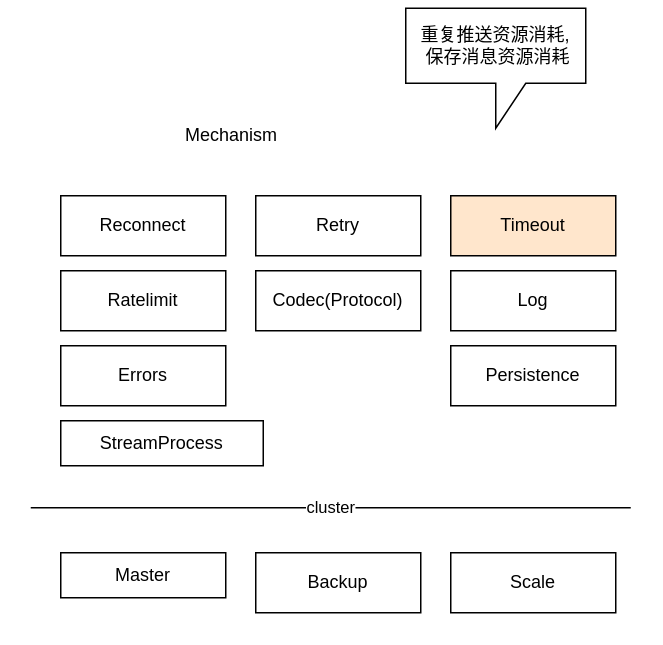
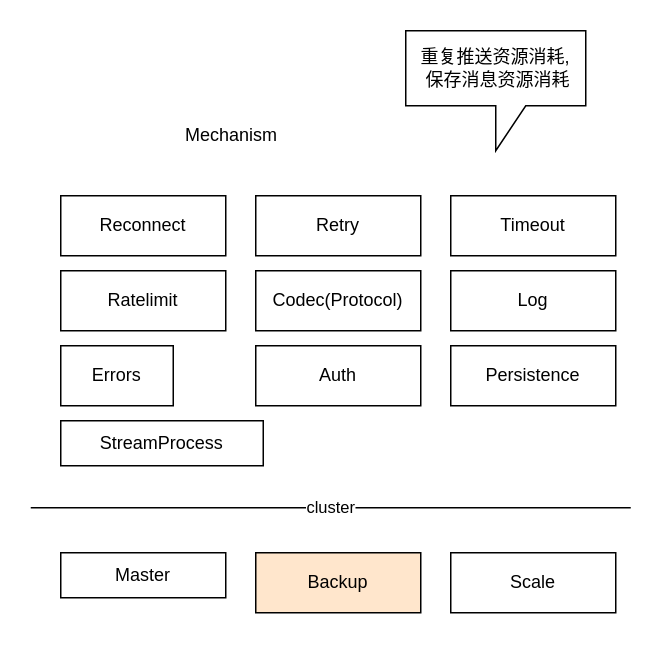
(496, 68) -> (496, 91)
(533, 226) -> (533, 226)
(143, 376) -> (117, 376)
none -> (338, 376)
(338, 583) -> (338, 583)
